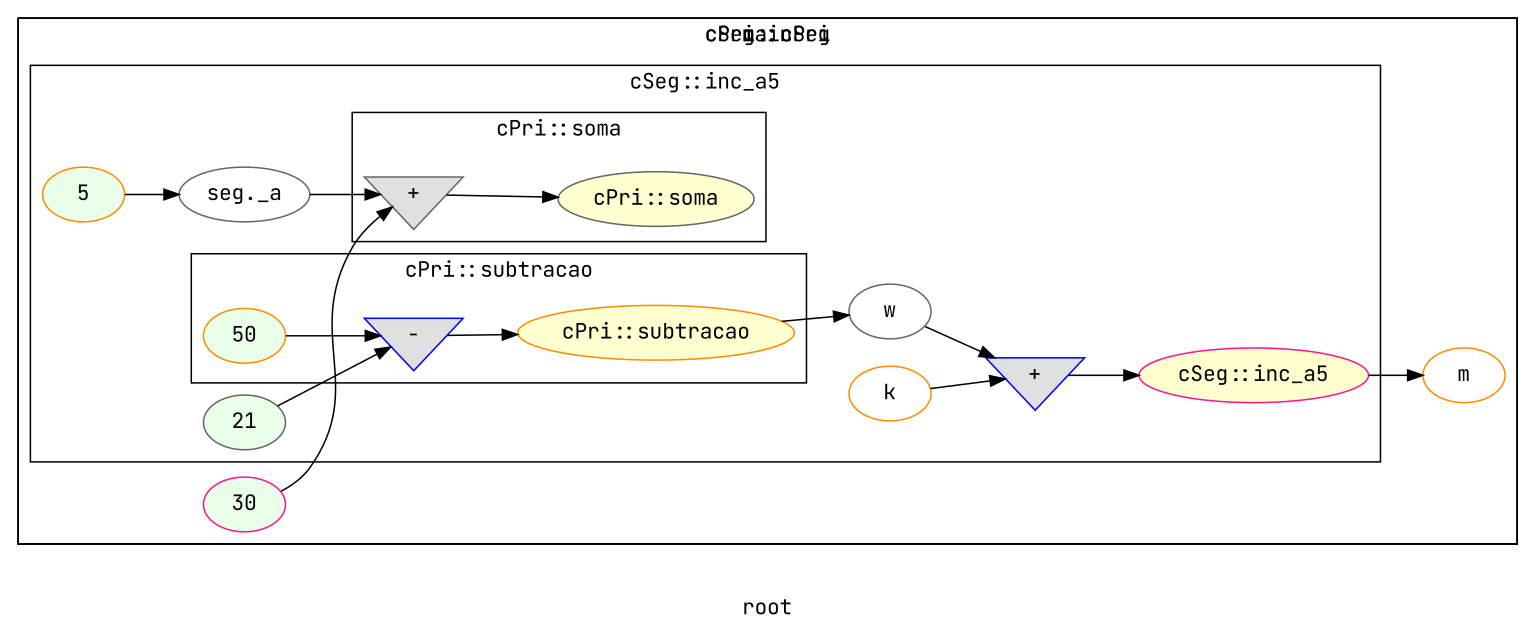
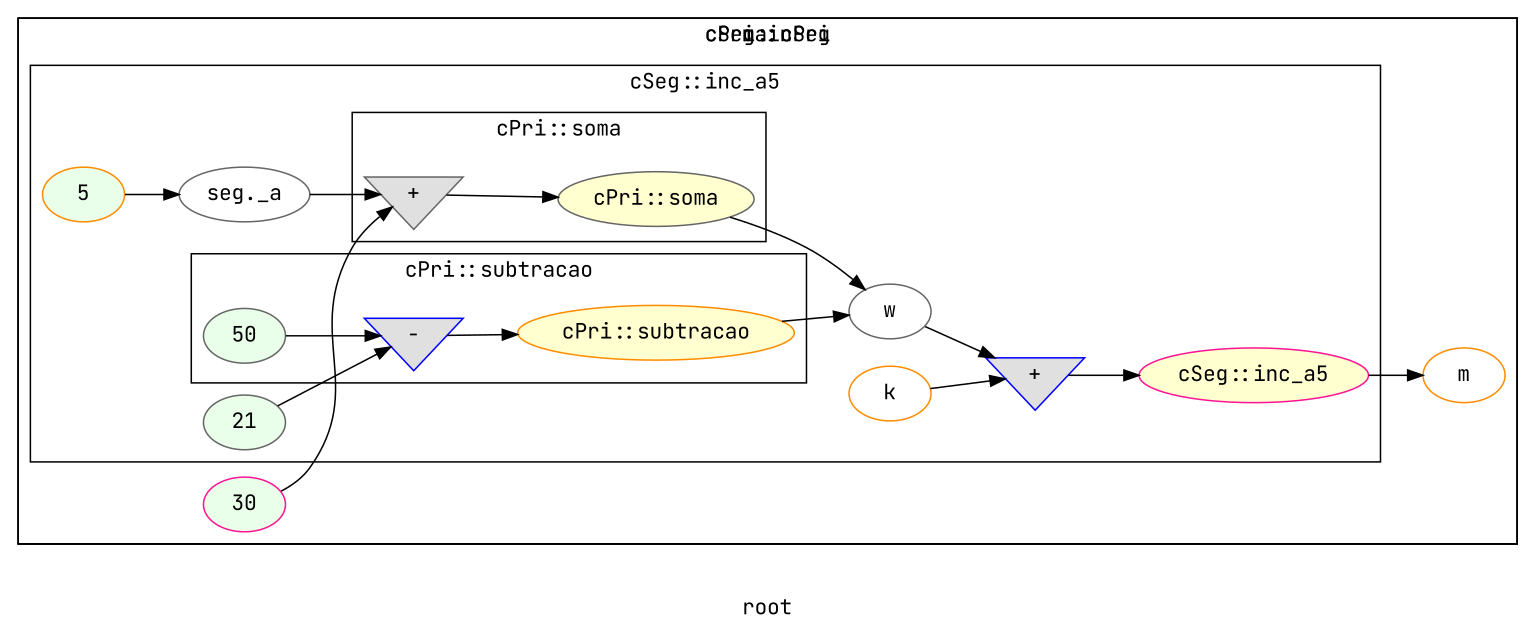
none -> (795, 242)
(244, 336) -> (244, 336)
